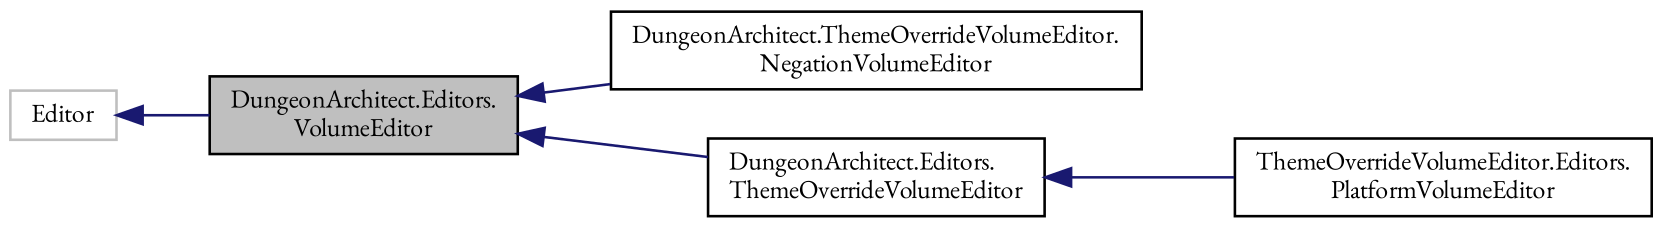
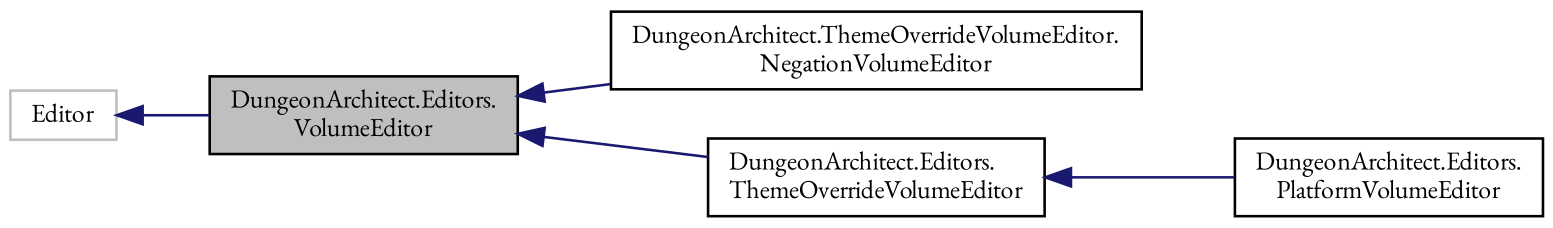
(1443, 177) -> (1389, 177)
